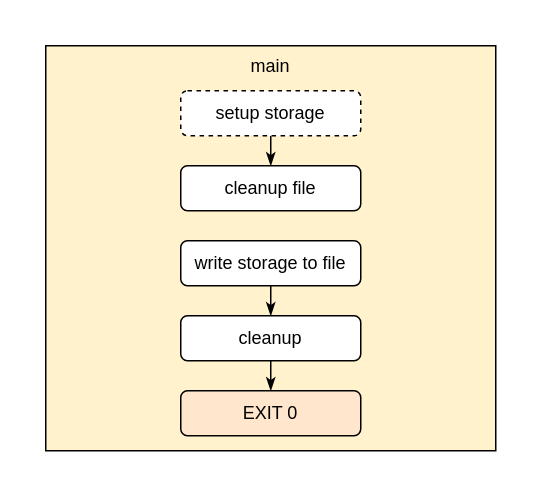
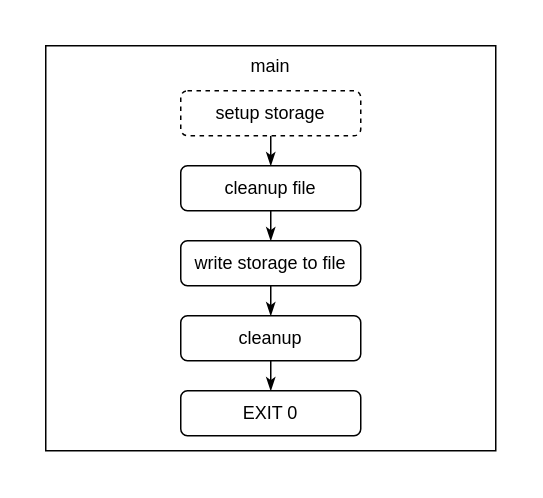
(271, 67) -> (271, 67)
none -> (271, 221)
(271, 413) -> (271, 413)
